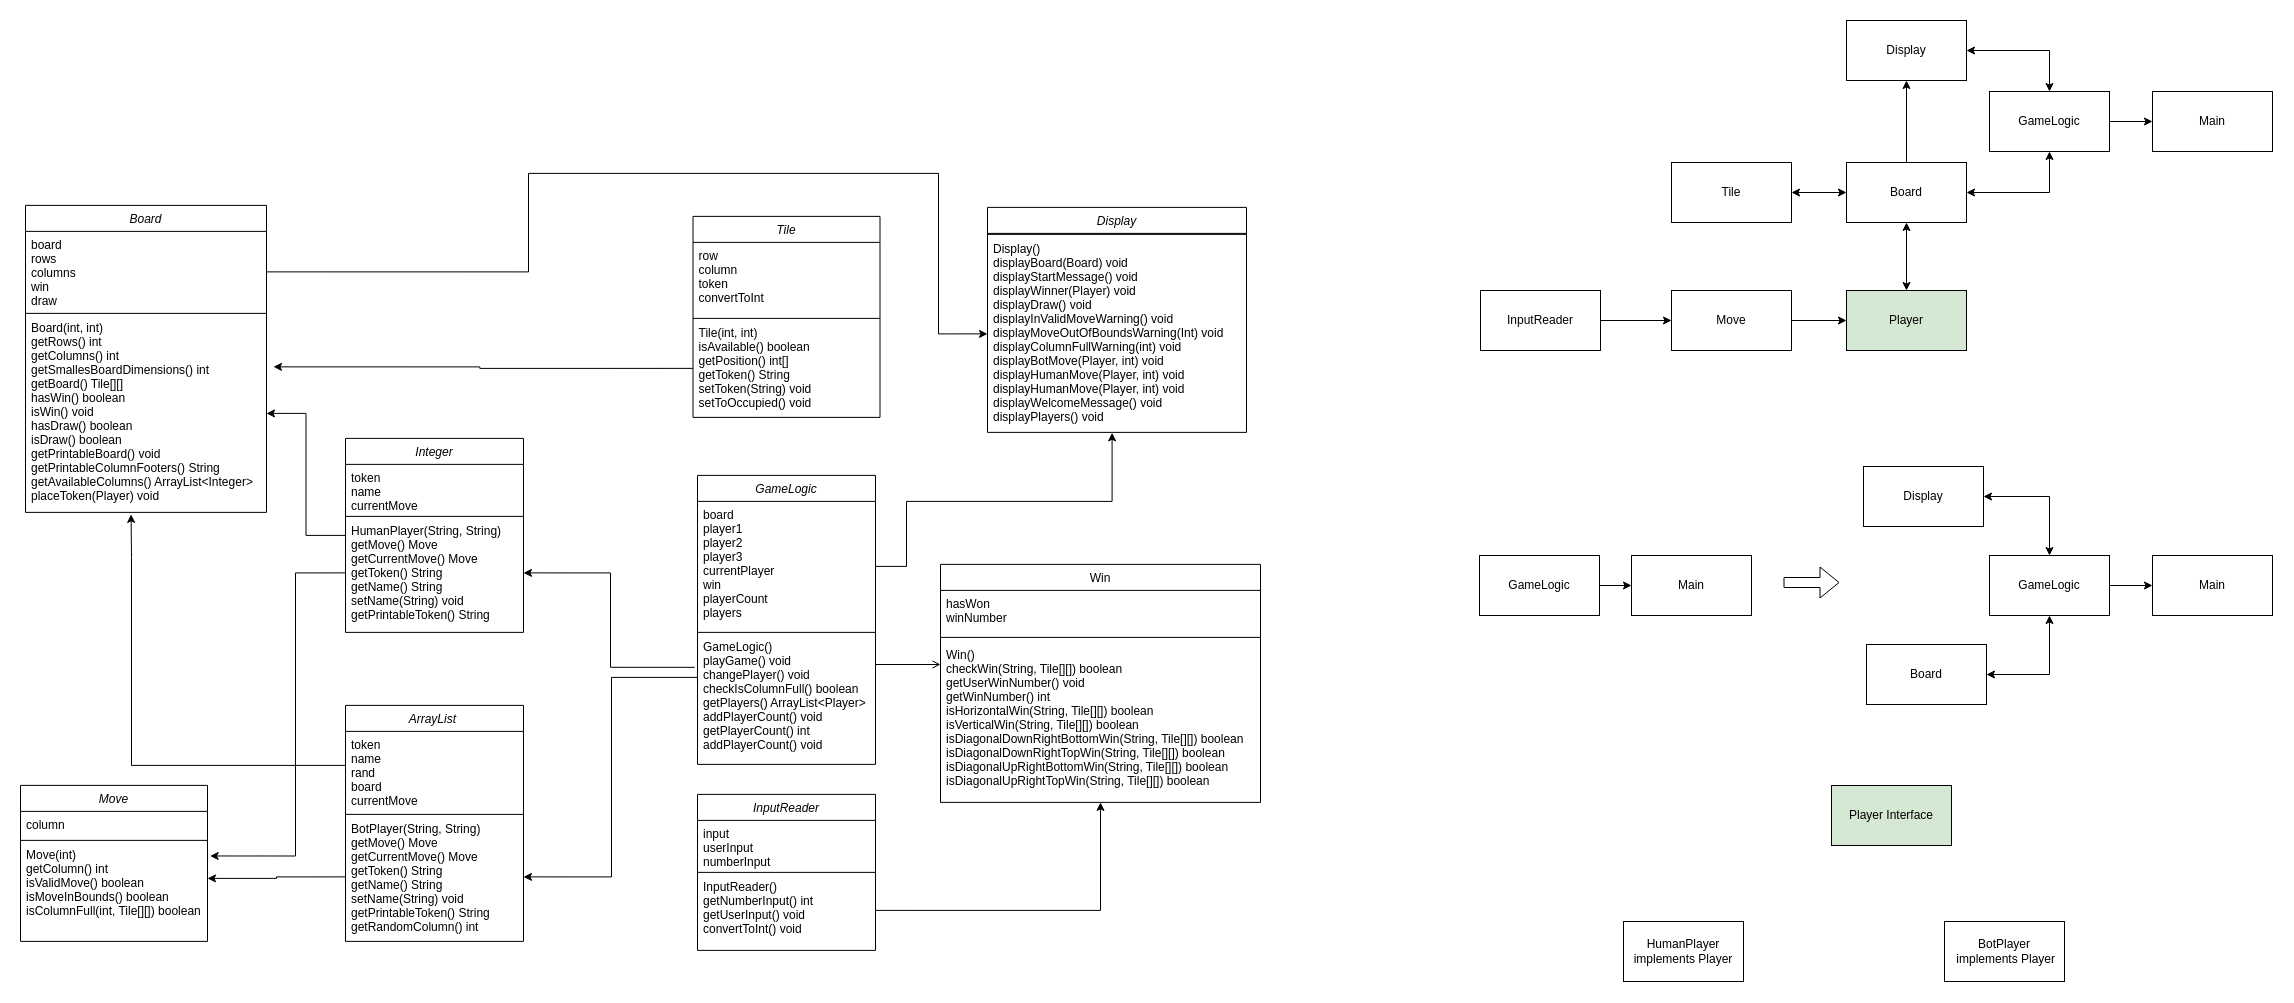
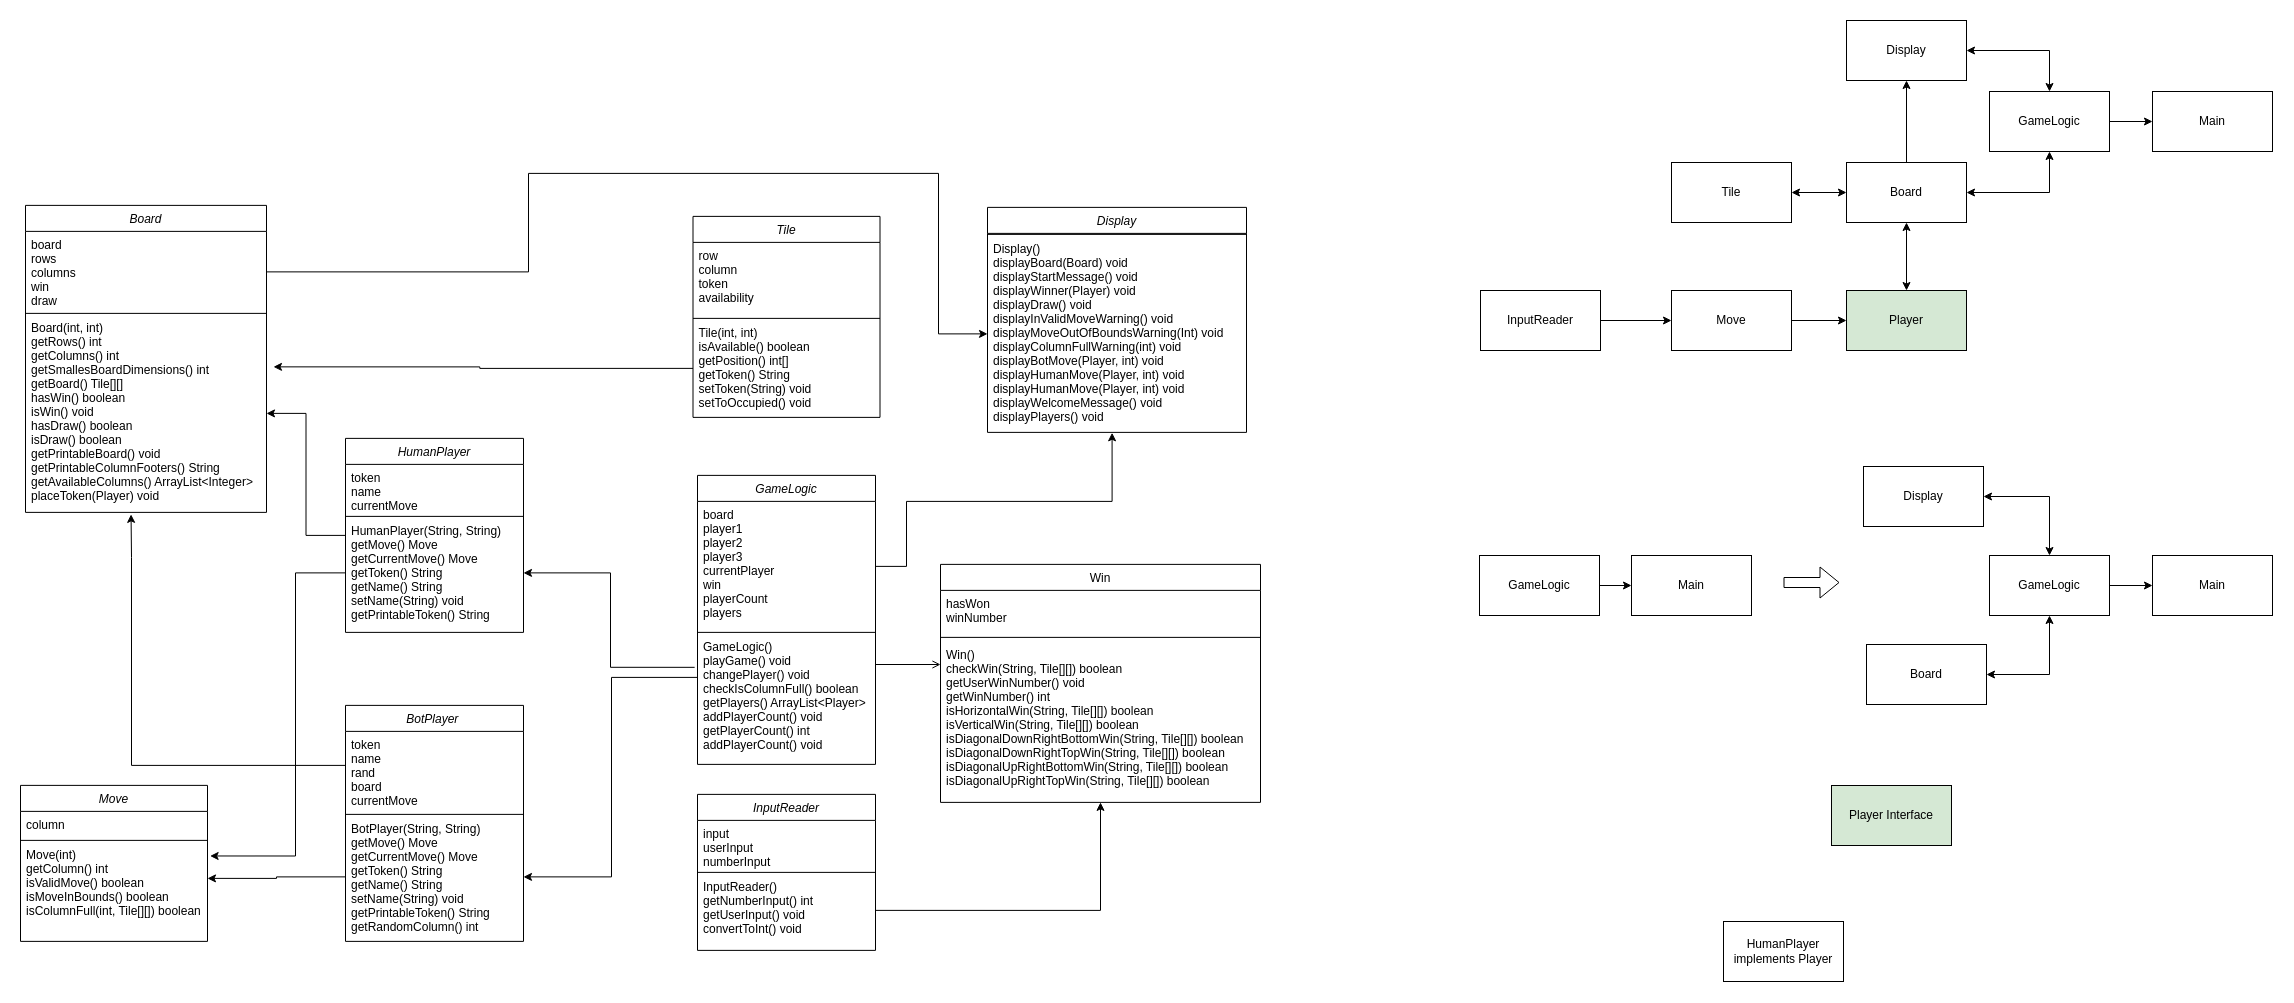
(709, 256) -> (709, 256)
(434, 452) -> (434, 452)
(434, 719) -> (434, 719)
(1684, 952) -> (1784, 952)
(2005, 952) -> none
